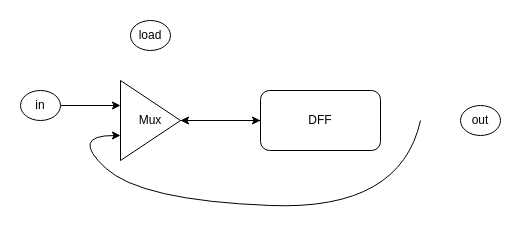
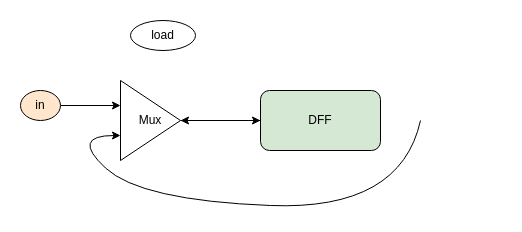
(151, 36) -> (163, 36)
(41, 106) -> (41, 106)
(321, 121) -> (321, 121)
(481, 121) -> none
